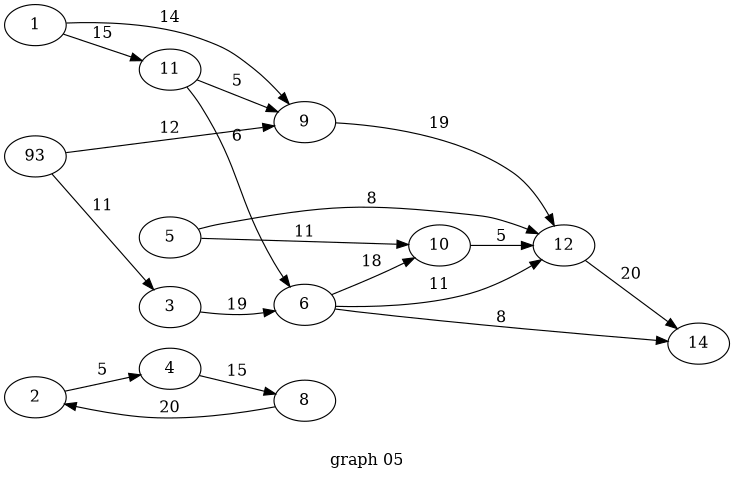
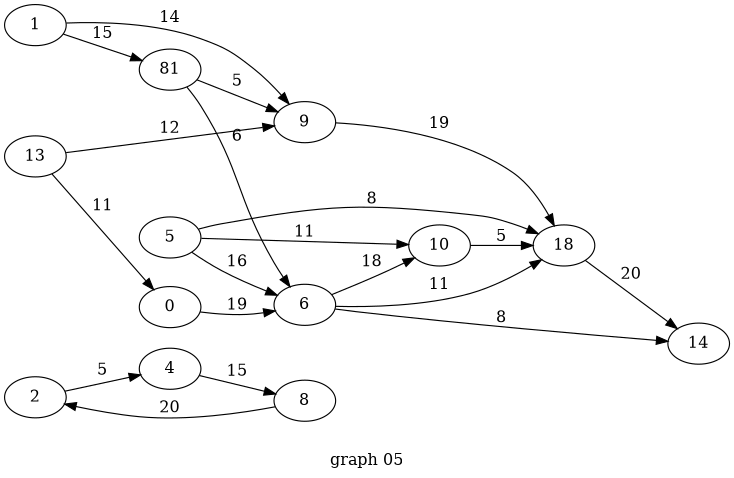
(170, 70) -> (170, 70)
(35, 156) -> (35, 156)
(564, 245) -> (564, 245)
none -> (228, 274)
(170, 307) -> (170, 307)
